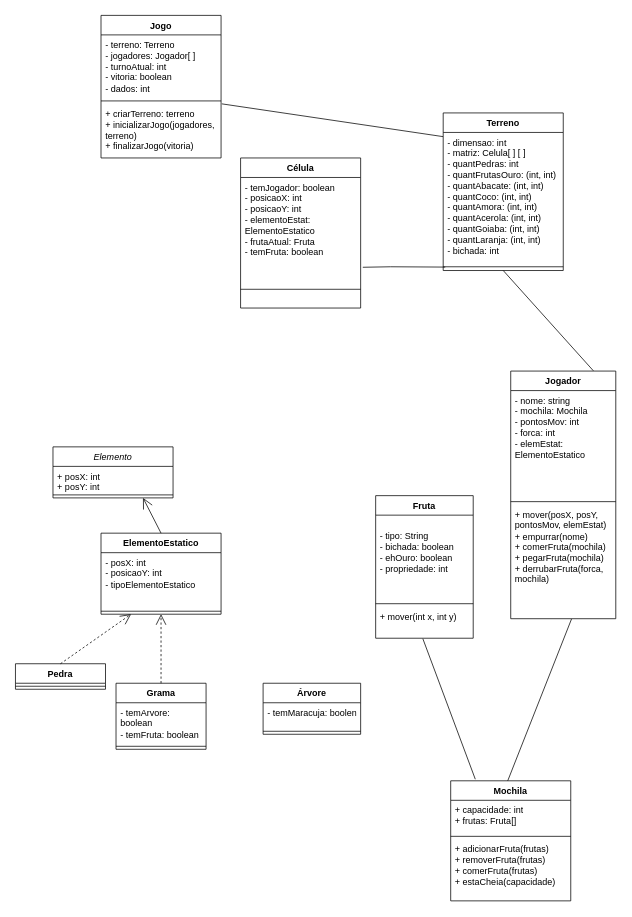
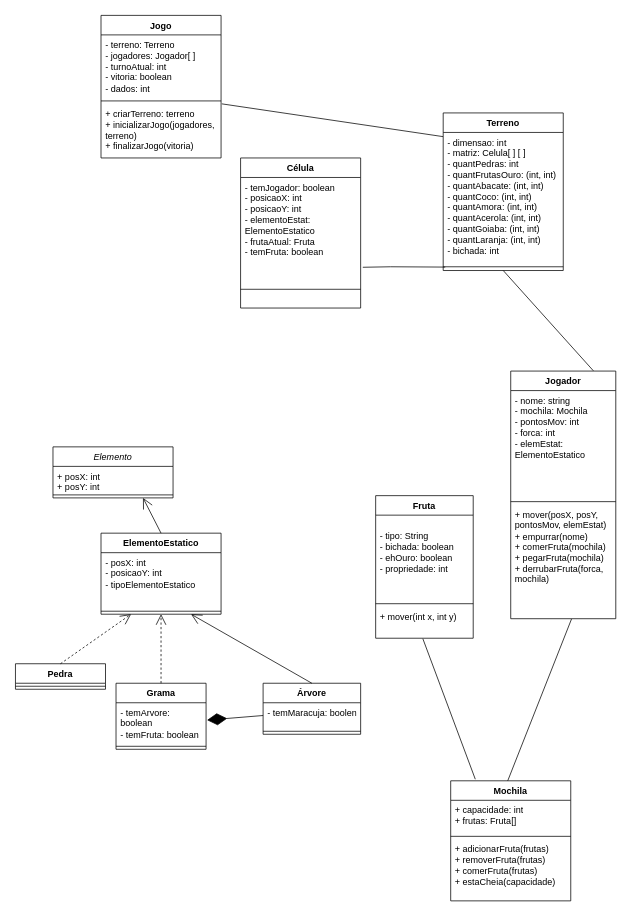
none -> (252, 649)
none -> (244, 717)
